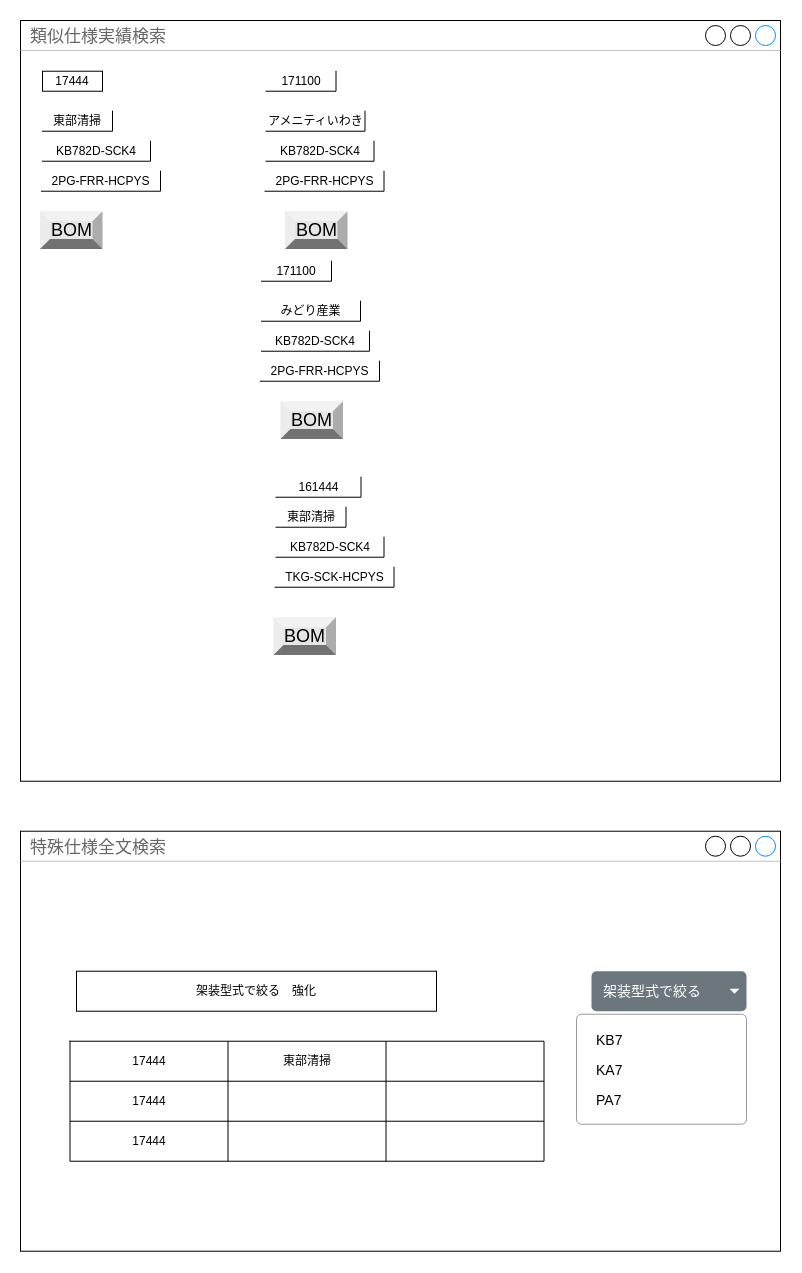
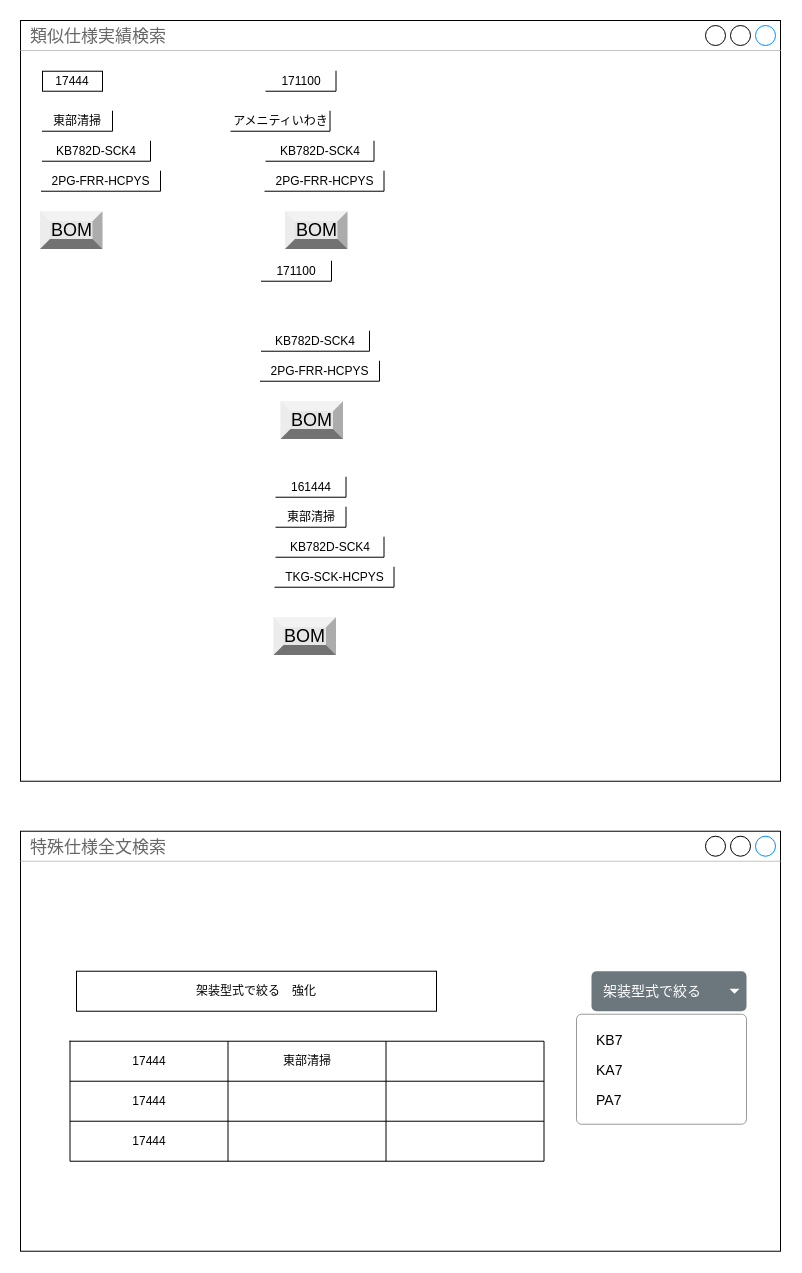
(316, 121) -> (281, 121)
(311, 311) -> none
(319, 487) -> (311, 487)
